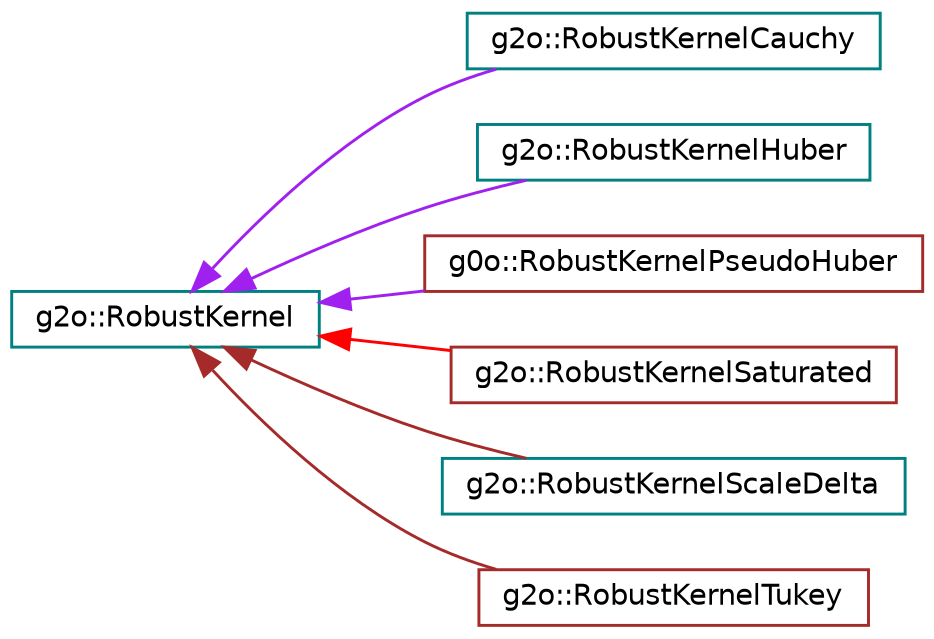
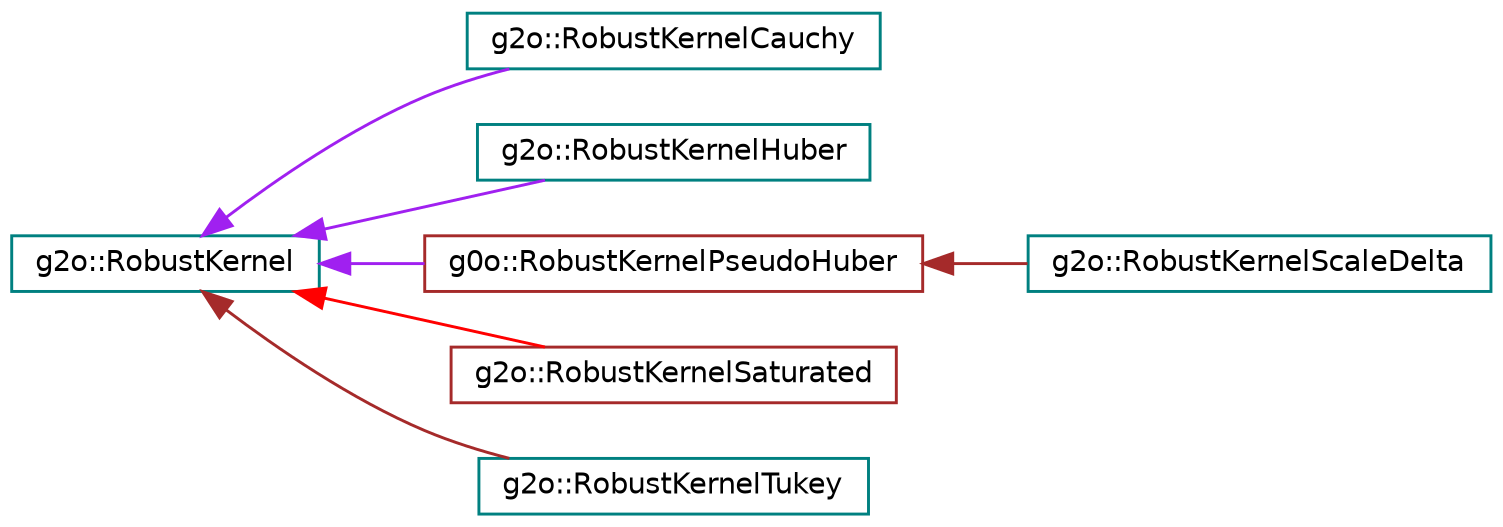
(386, 417) -> (991, 264)
(674, 598) -> (674, 486)
